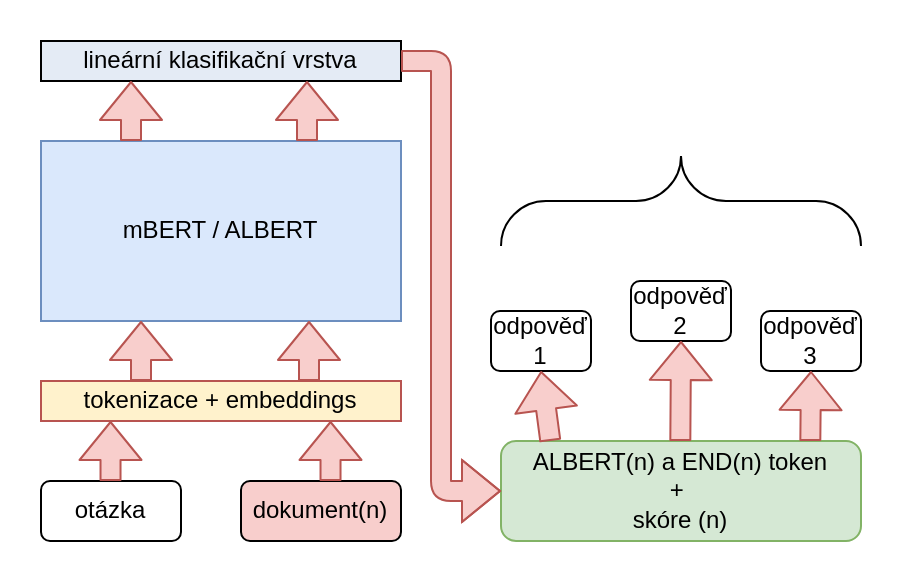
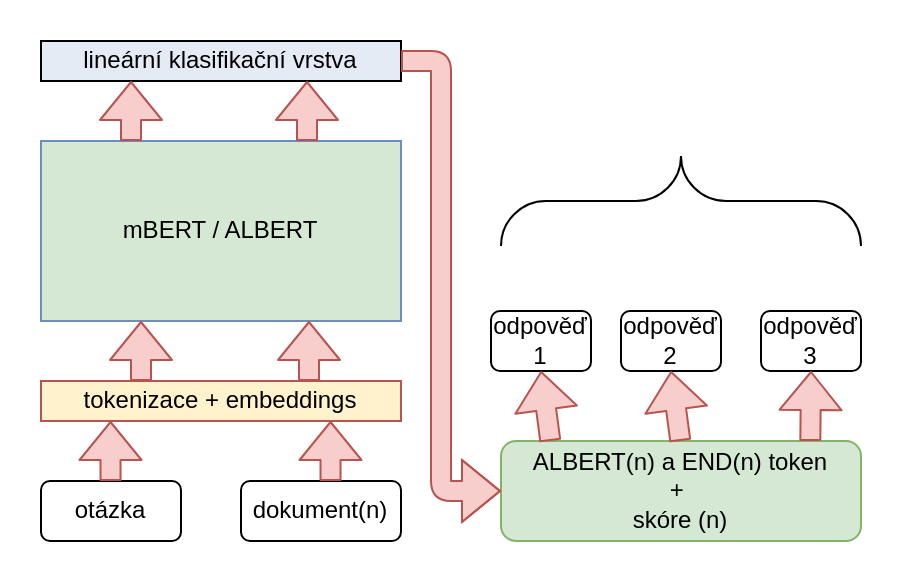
(221, 231) -> (221, 231)
(681, 311) -> (671, 341)
(321, 511) -> (321, 511)
